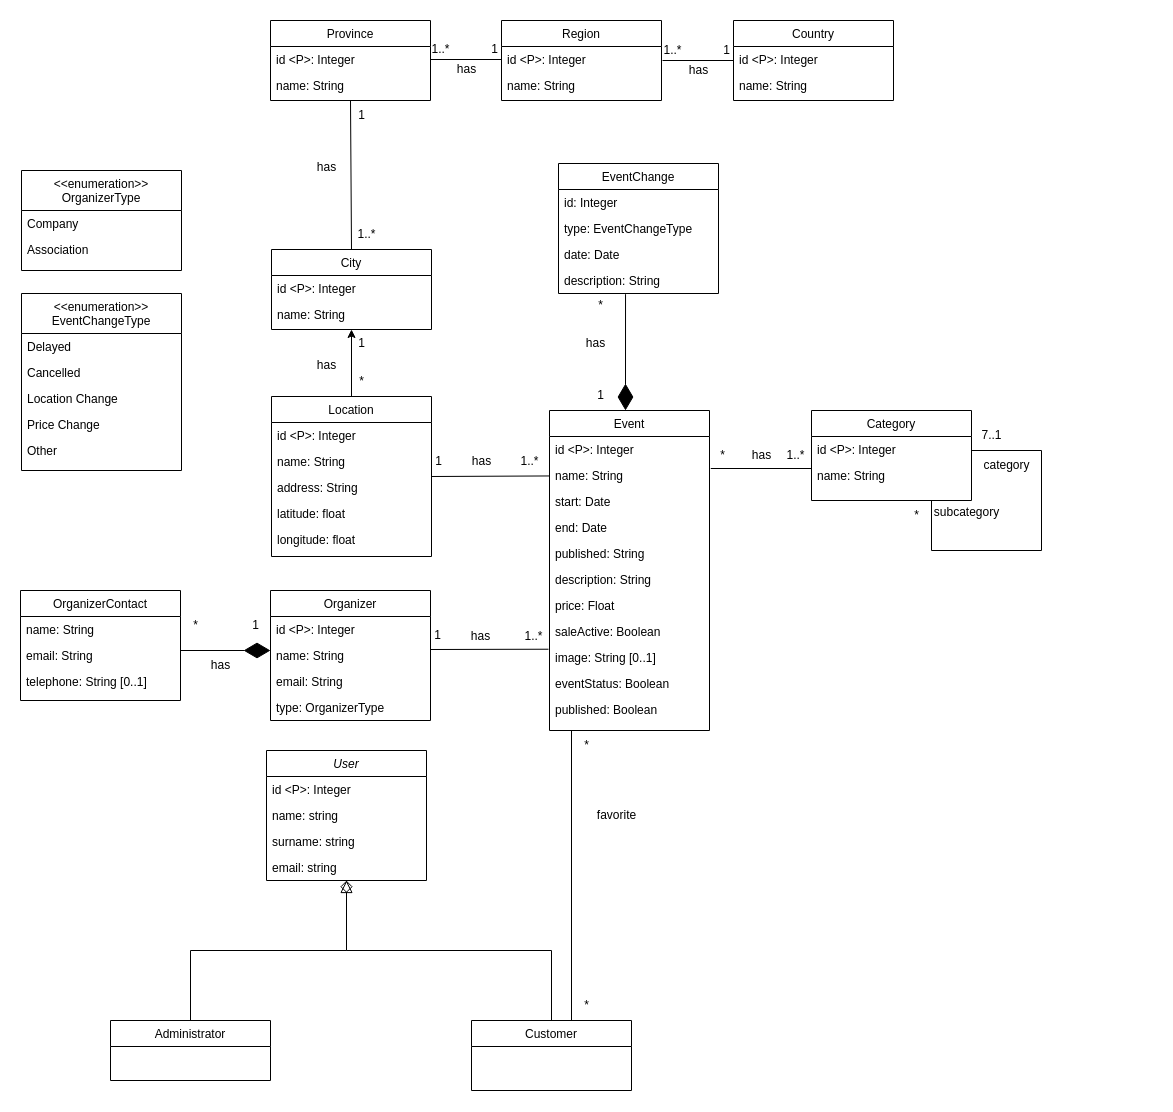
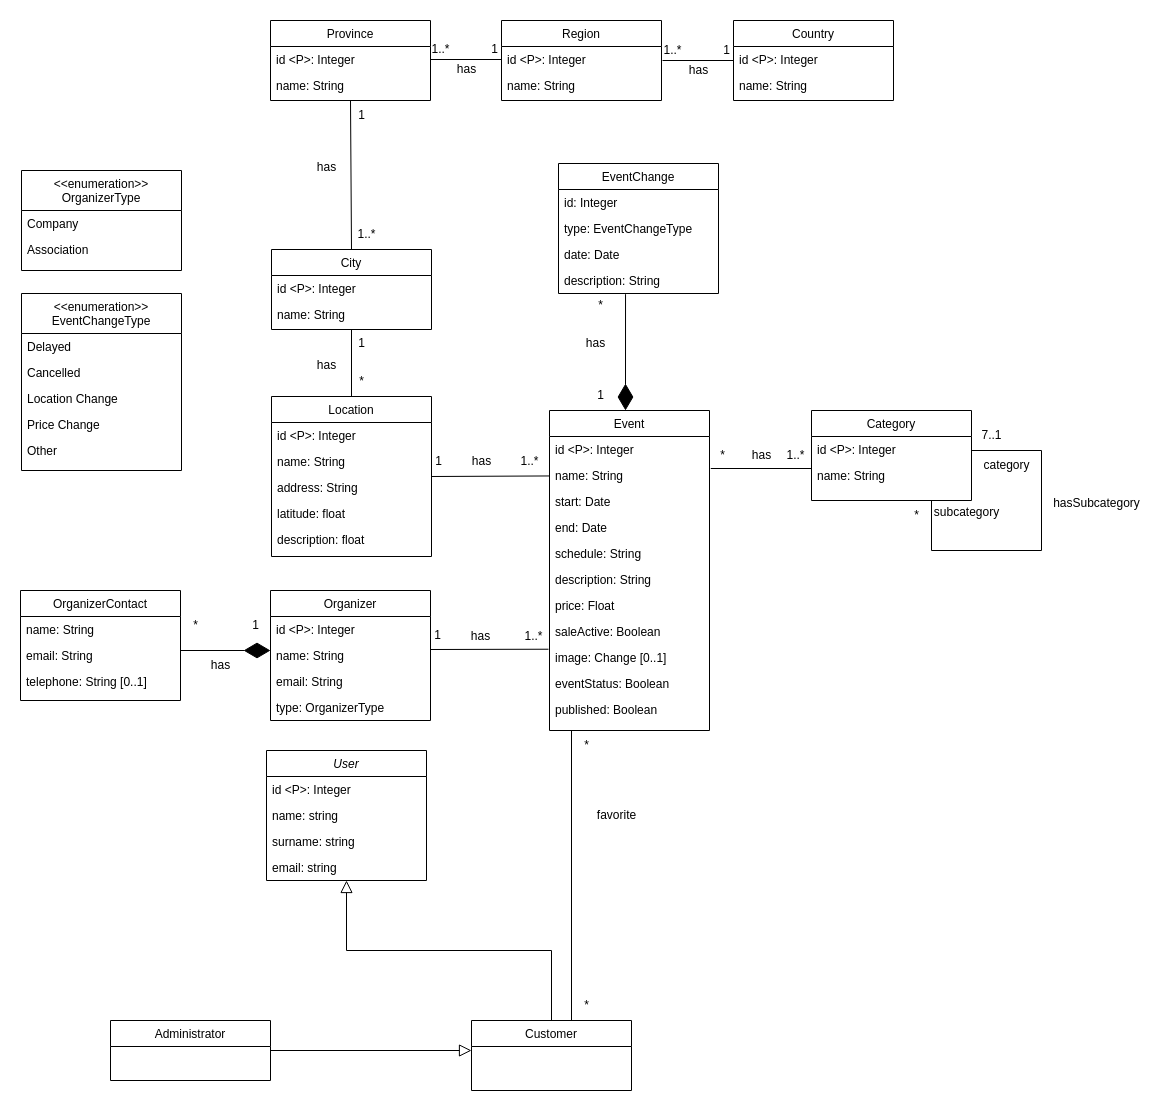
(352, 338) -> (352, 336)
none -> (1097, 504)
(323, 540) -> (330, 540)
(604, 554) -> (603, 554)
(611, 658) -> (613, 658)
(233, 951) -> (365, 1051)
(349, 951) -> (349, 951)
